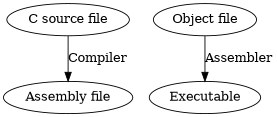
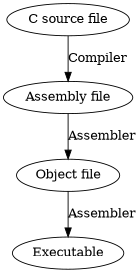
none -> (68, 132)
